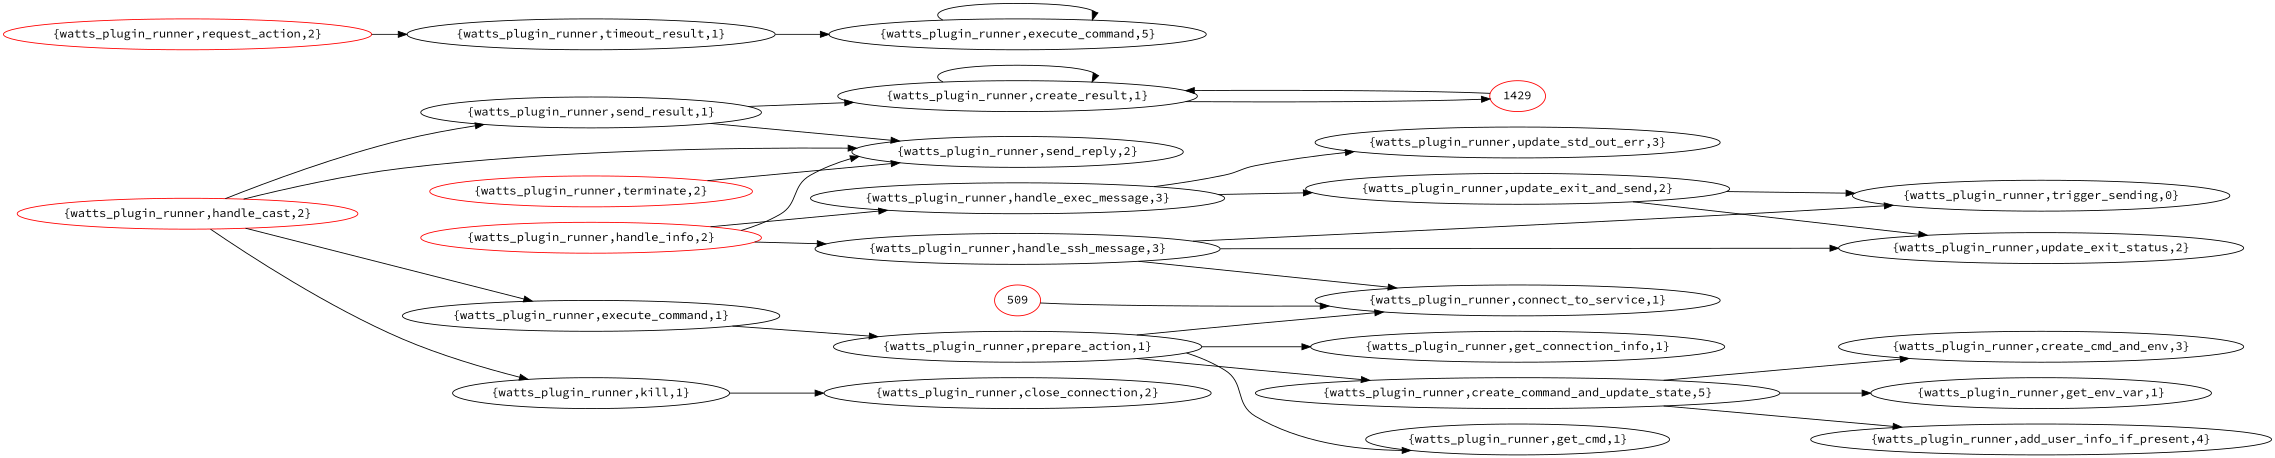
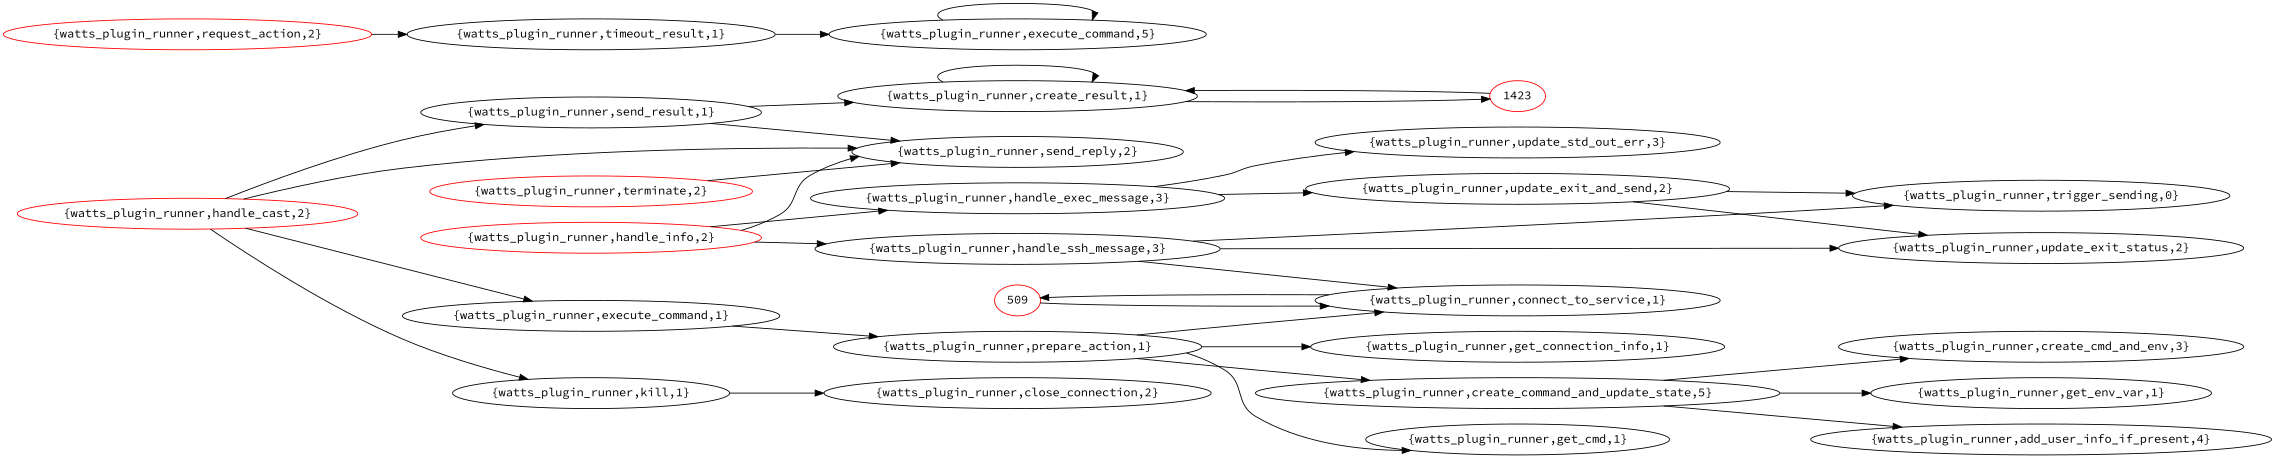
(1518, 96) -> (1518, 96)
none -> (1189, 295)
